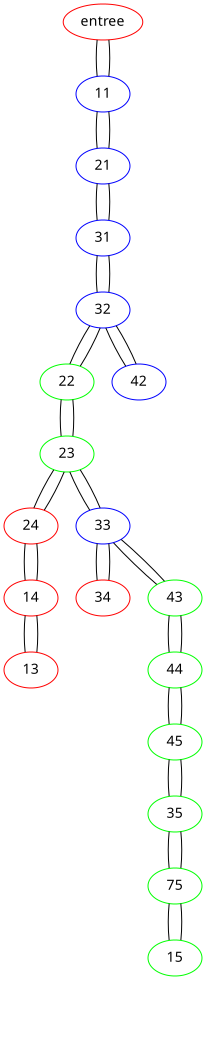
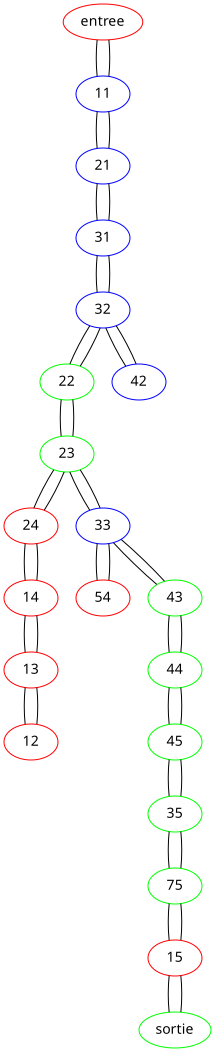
(103, 598) -> (103, 598)
none -> (31, 742)
(175, 958) -> (175, 958)
none -> (175, 1030)
